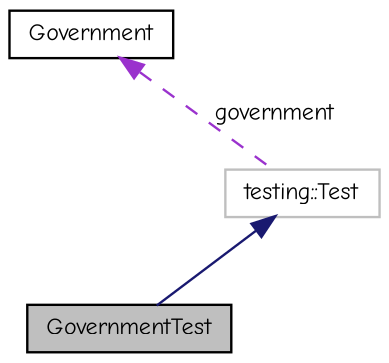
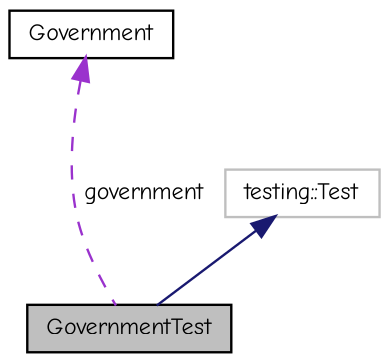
(207, 121) -> (74, 197)
